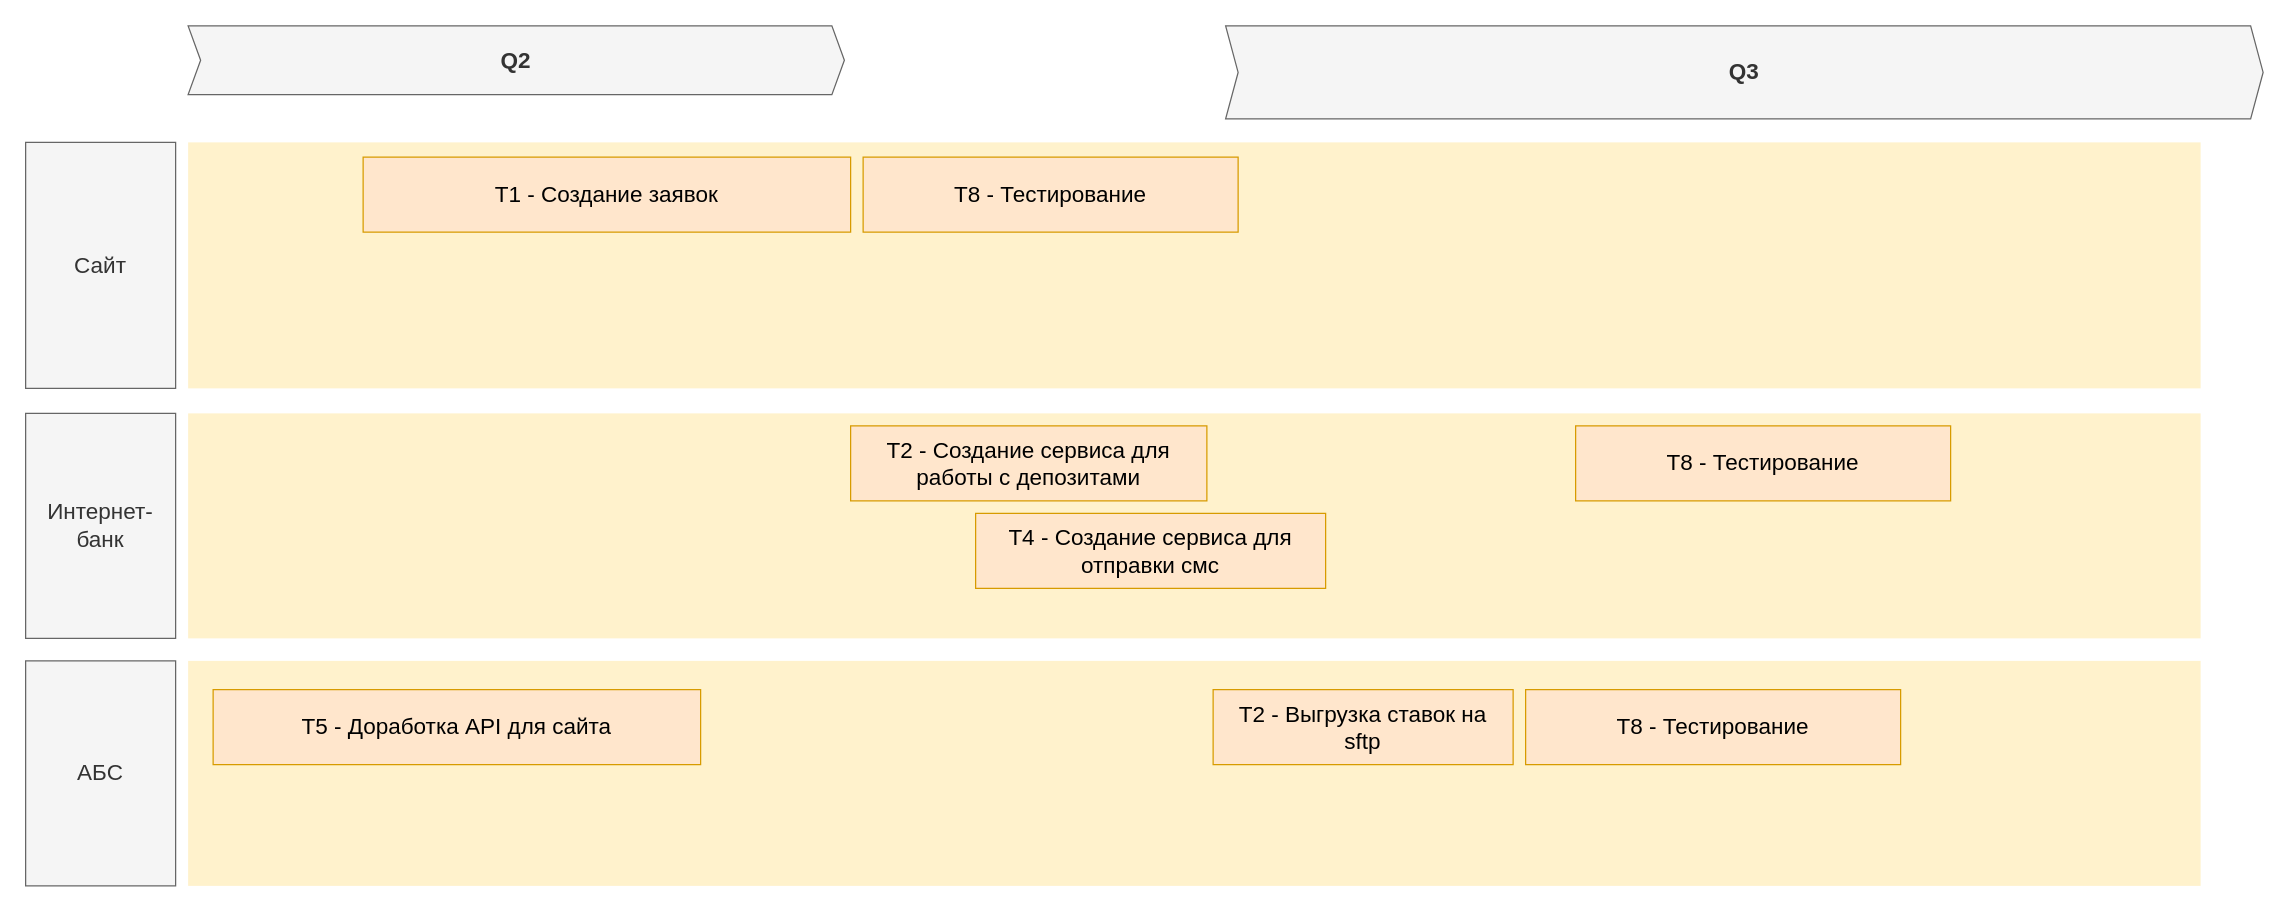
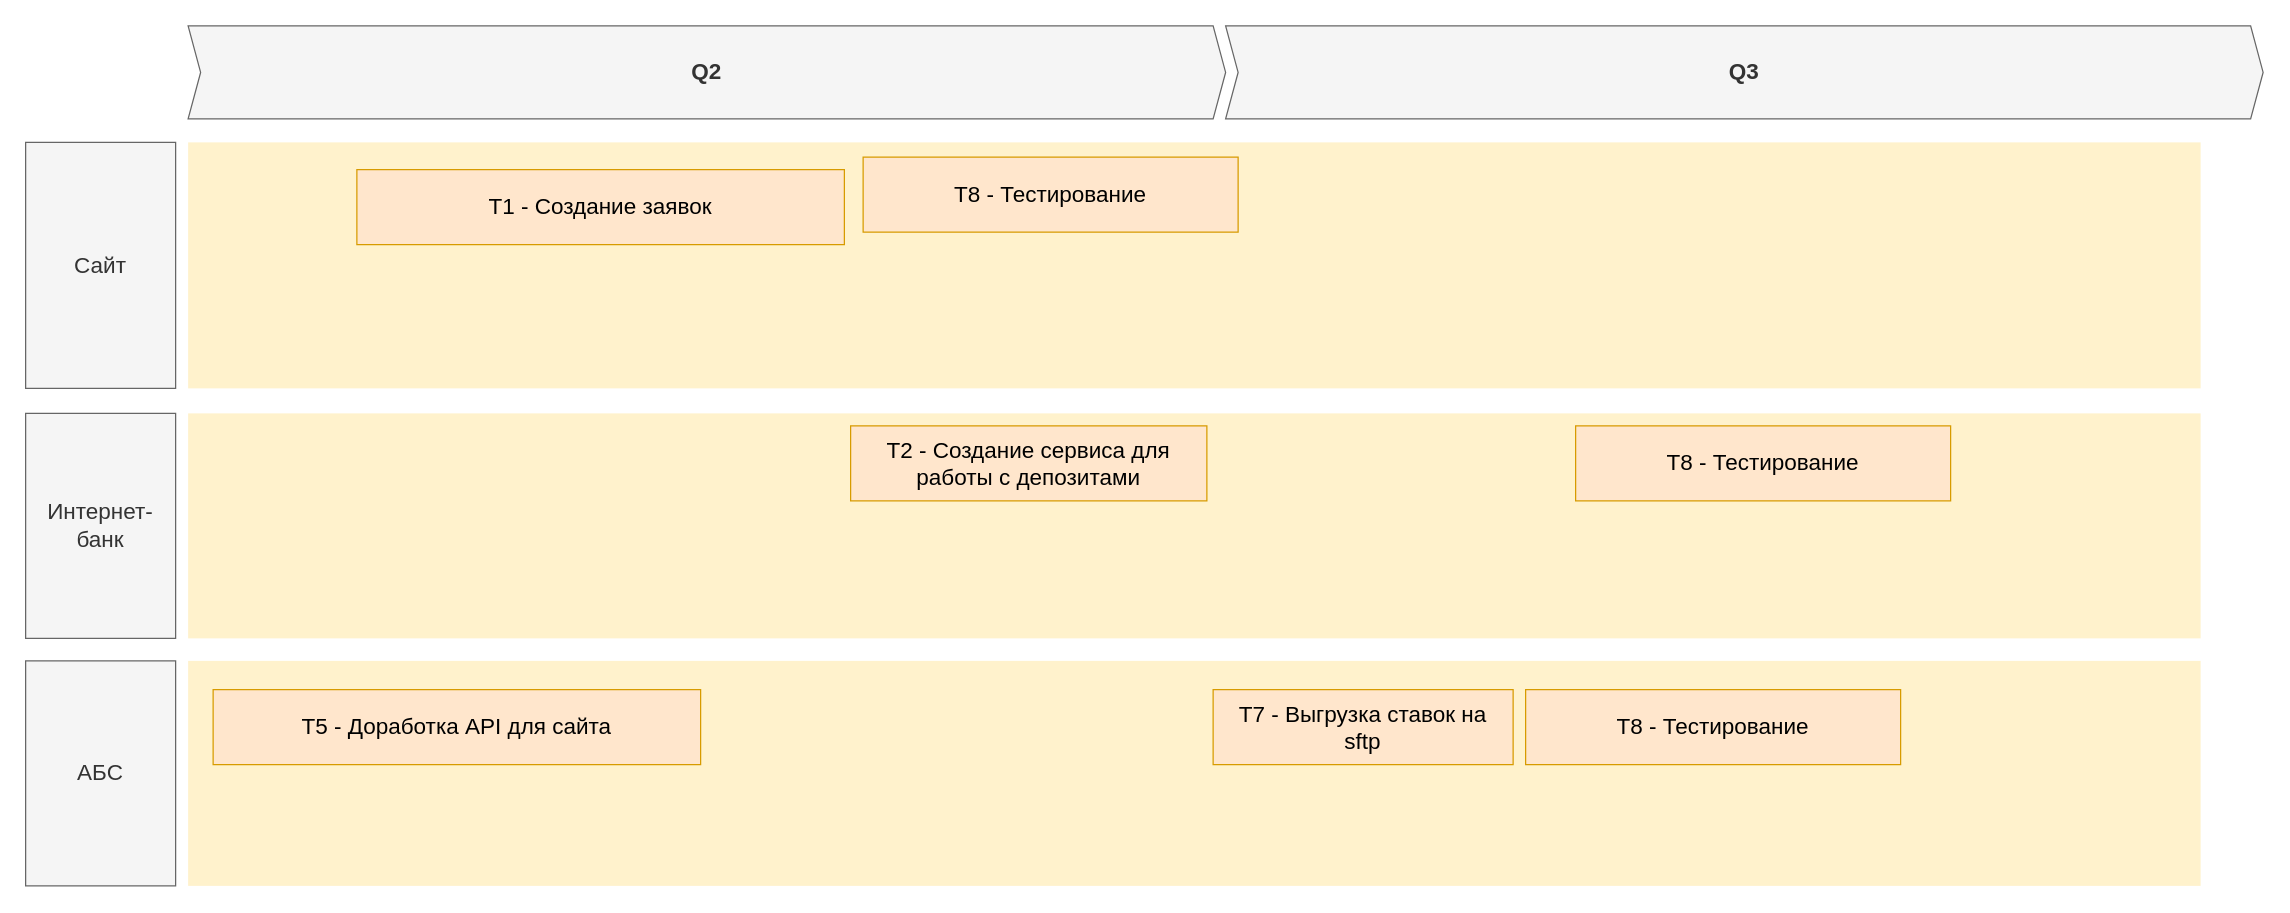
(516, 60) -> (707, 72)
(607, 194) -> (601, 207)
(1151, 551) -> none
(1363, 729) -> (1363, 729)
